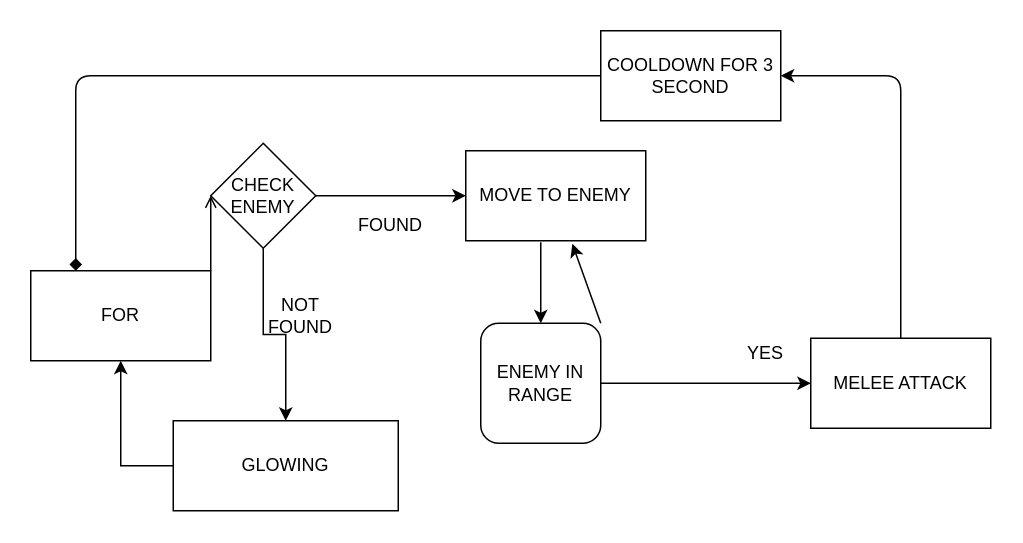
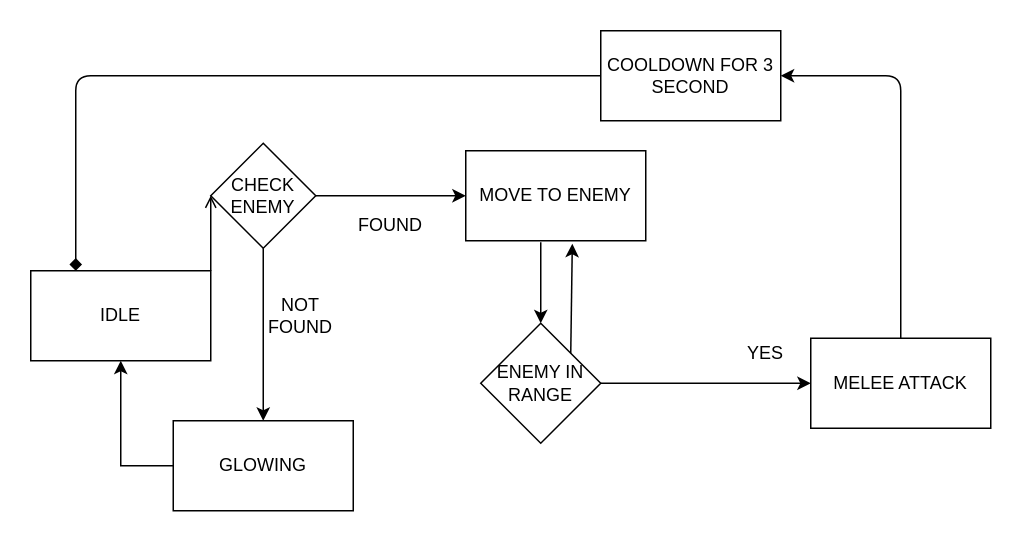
(121, 316) -> (121, 316)
(541, 383) -> (541, 383)
(286, 466) -> (263, 466)
